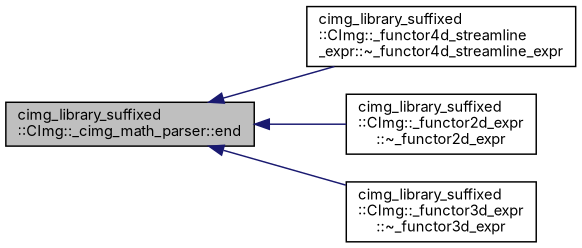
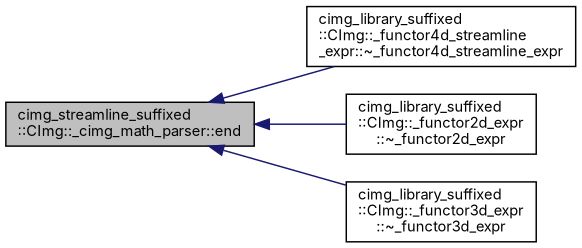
(130, 124) -> (130, 124)
